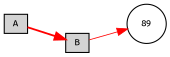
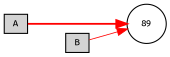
(41, 32) -> (72, 24)
